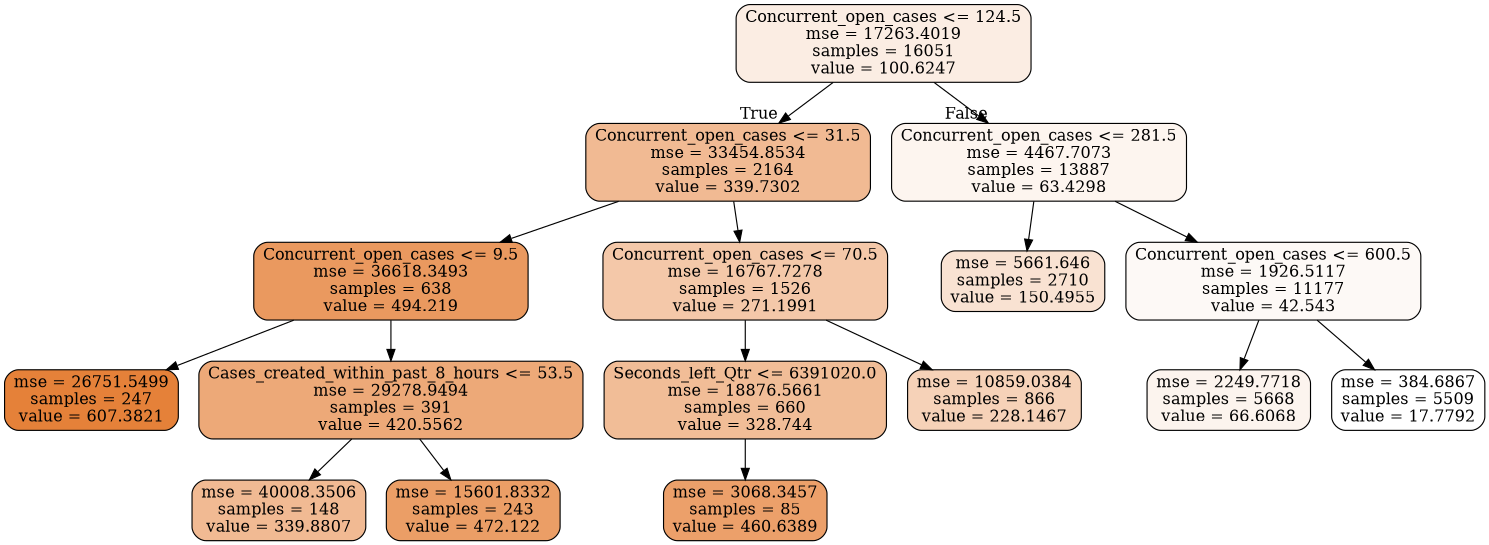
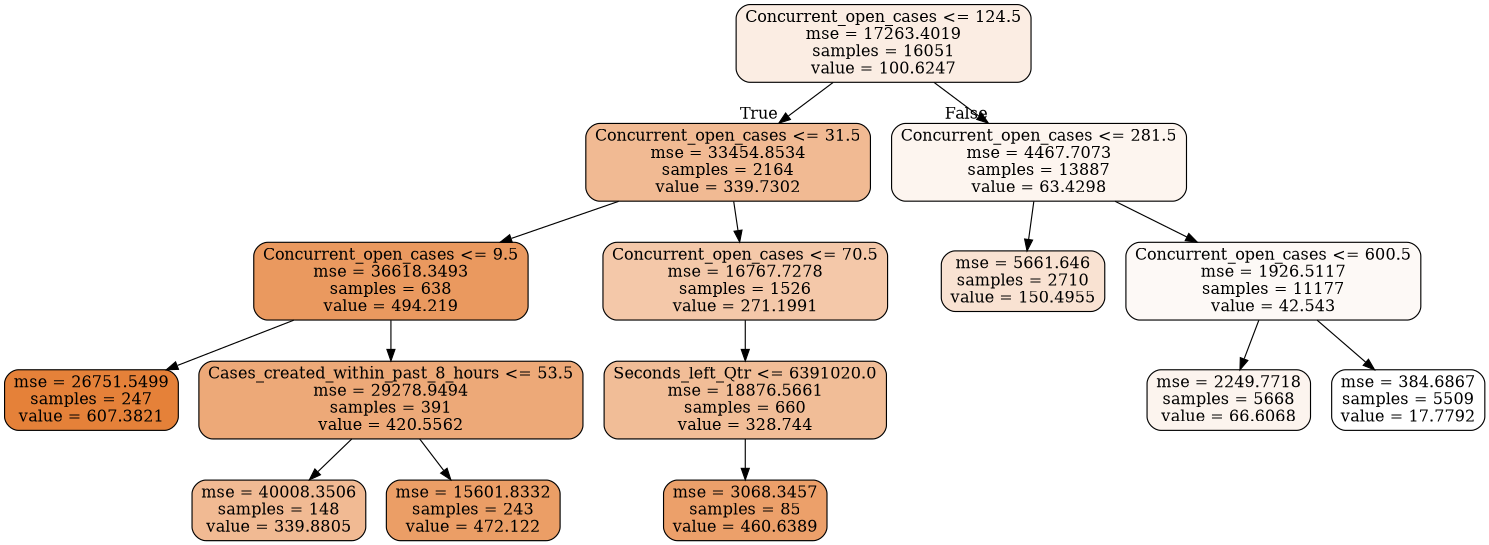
(994, 400) -> none
(279, 510) -> (279, 510)
